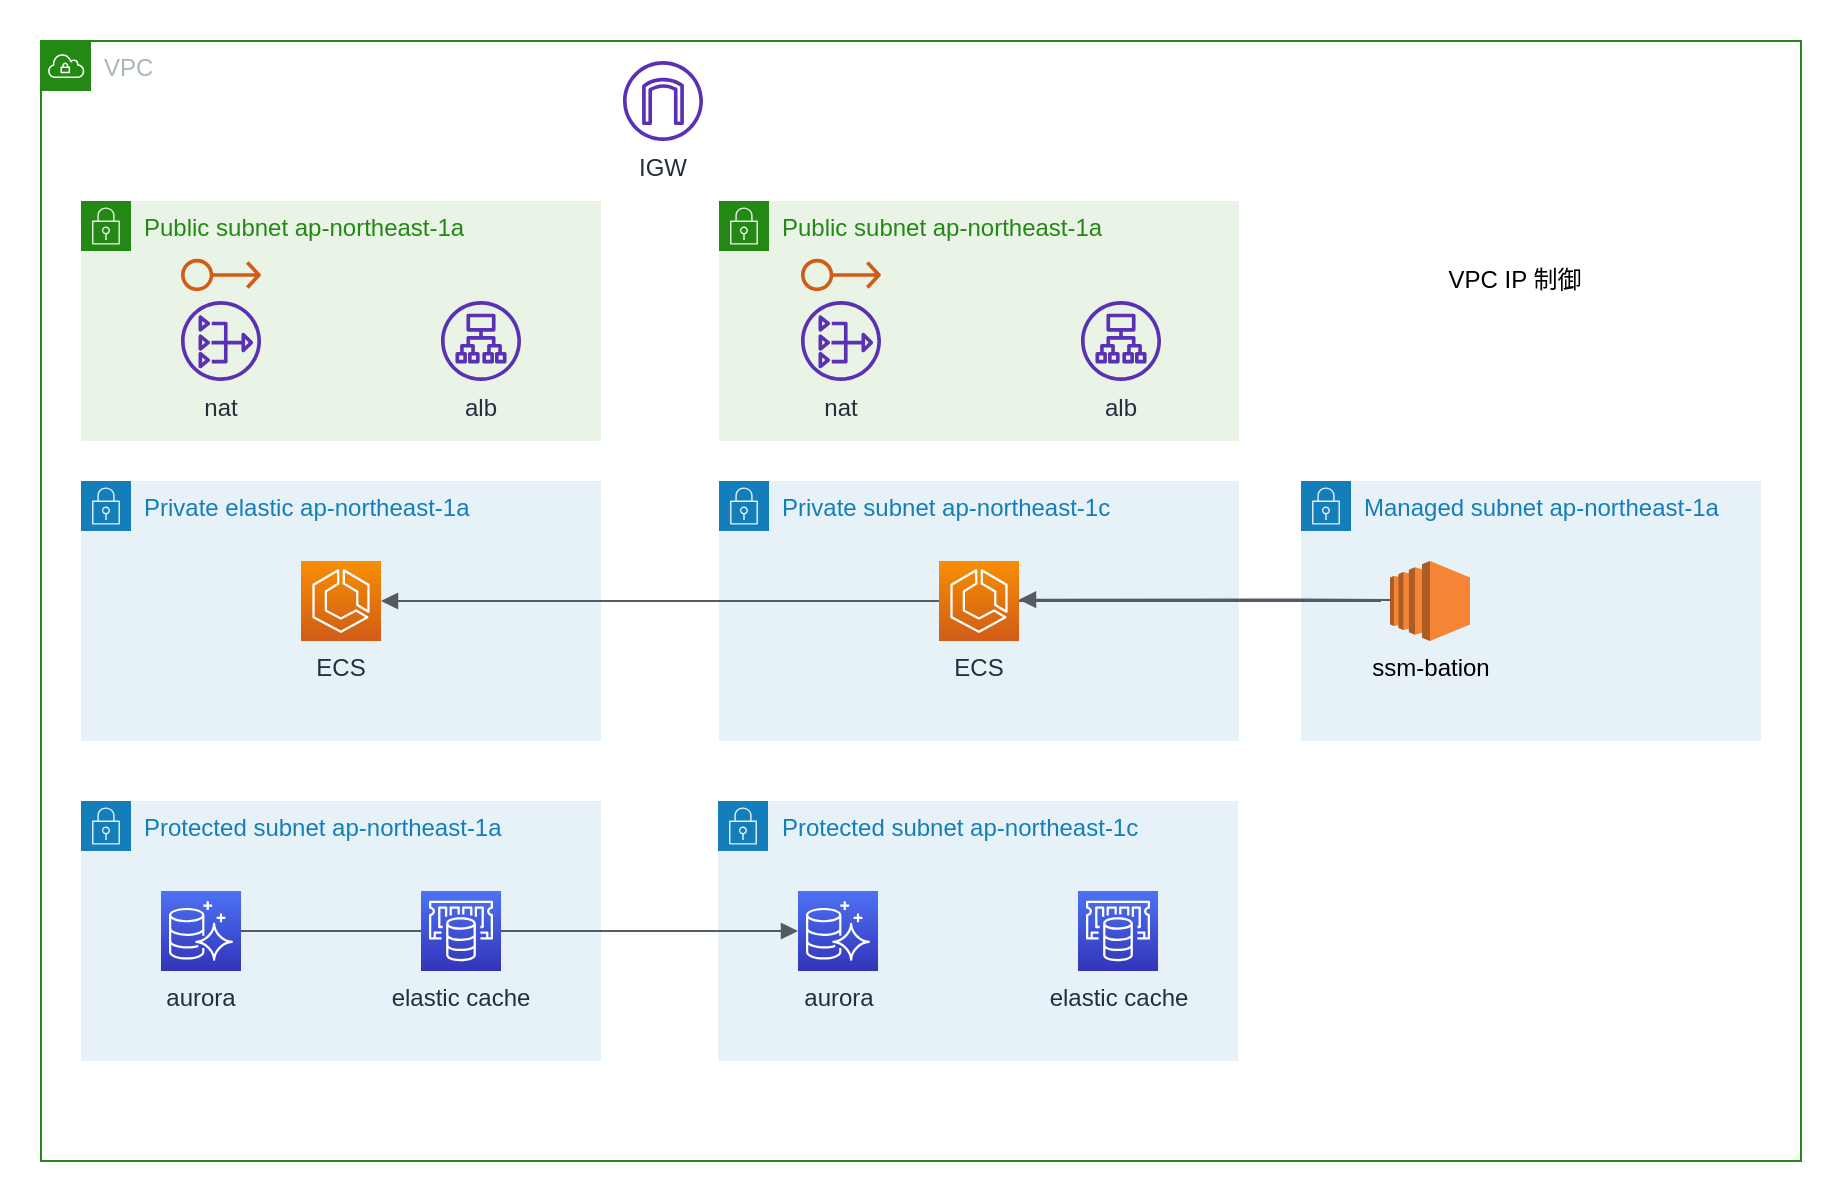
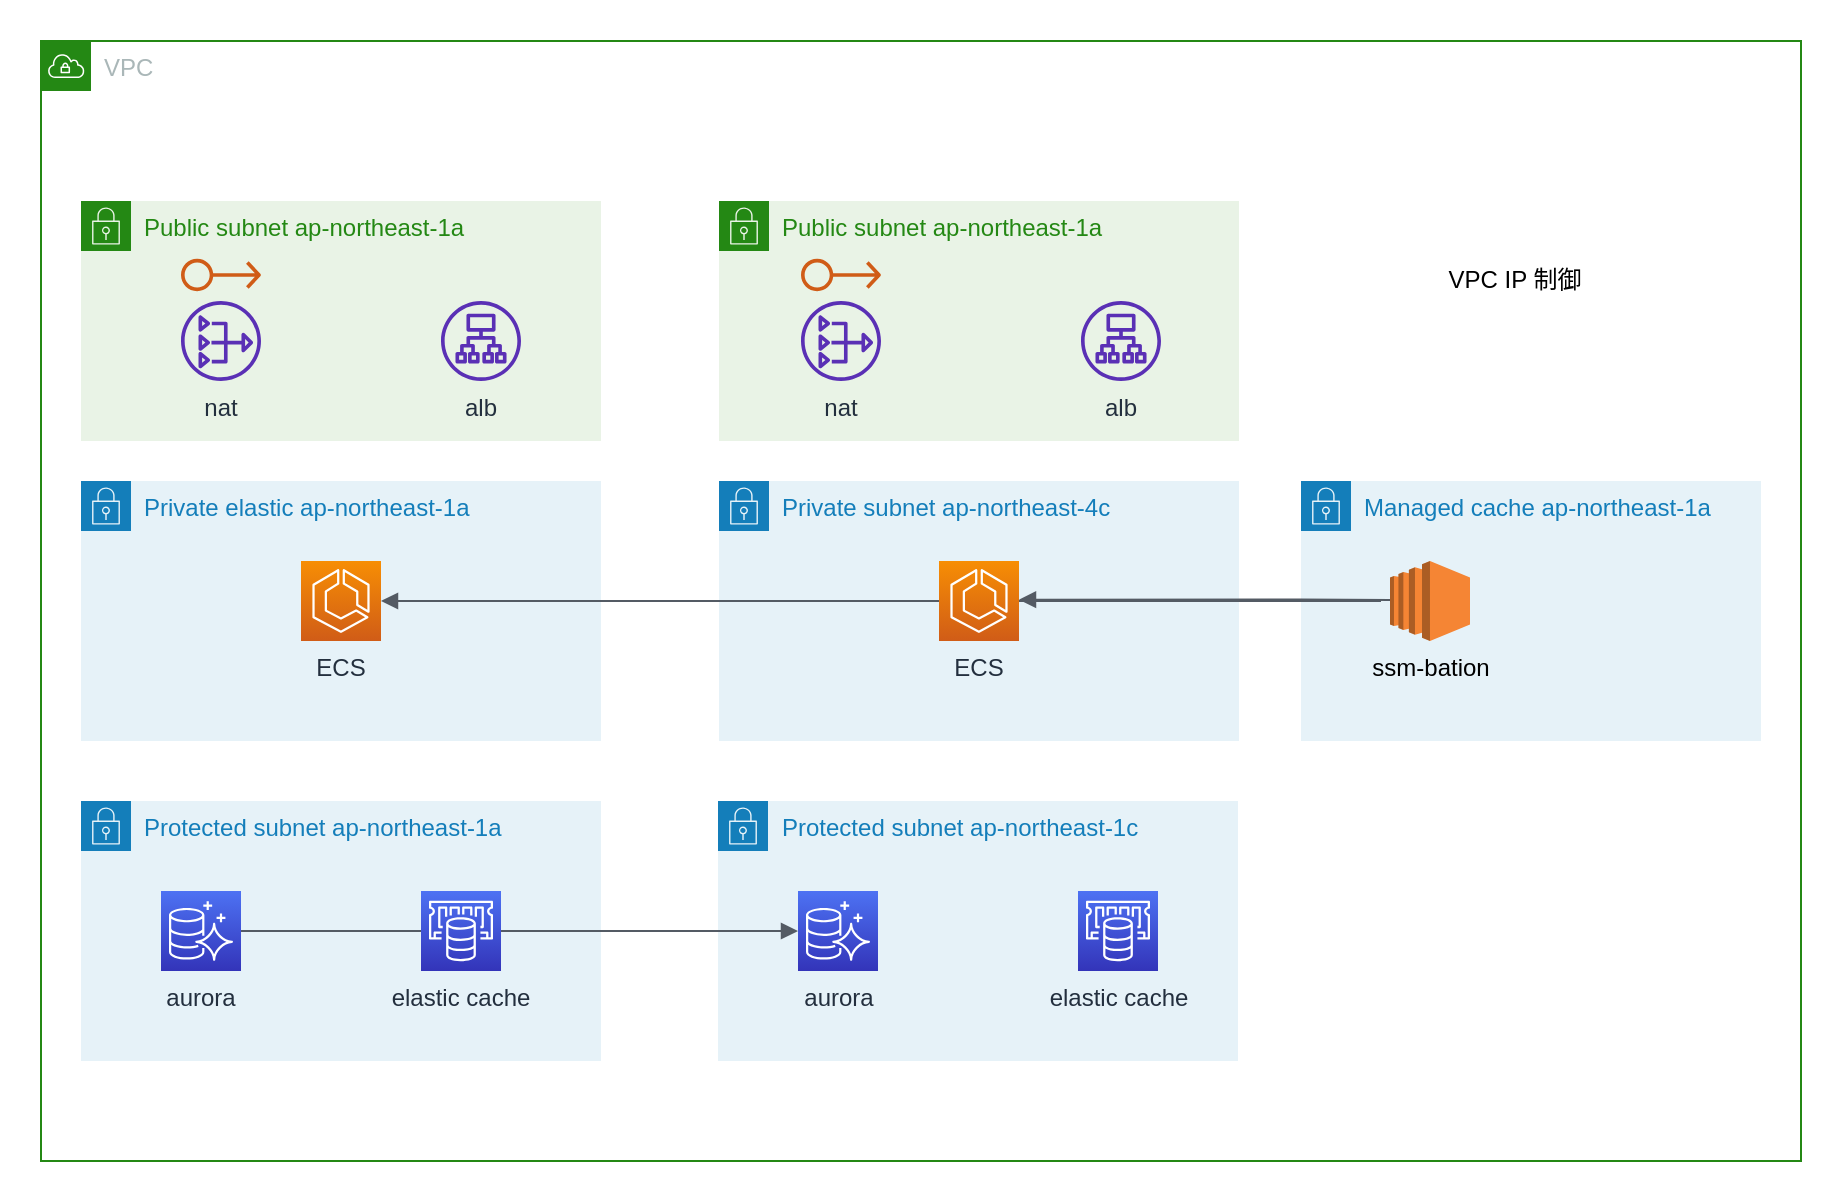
(663, 101) -> none
(975, 509) -> (975, 509)
(1560, 509) -> (1554, 509)
